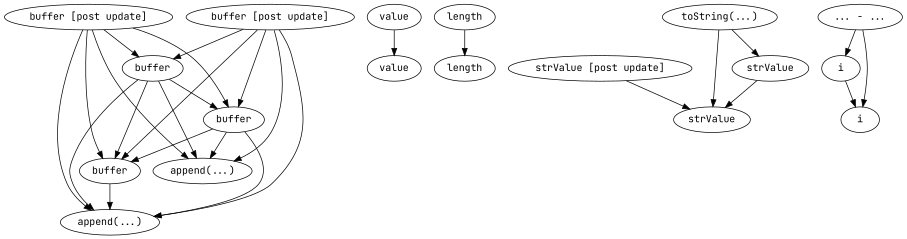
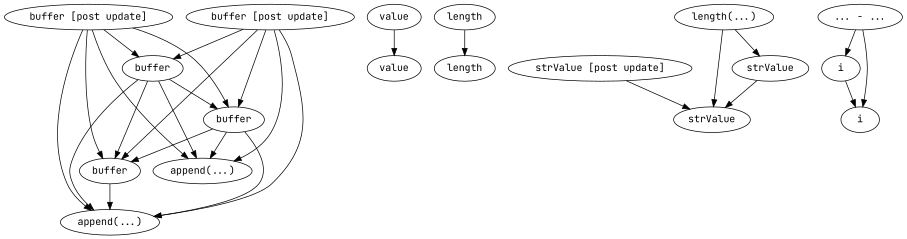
(720, 17) -> (724, 17)
